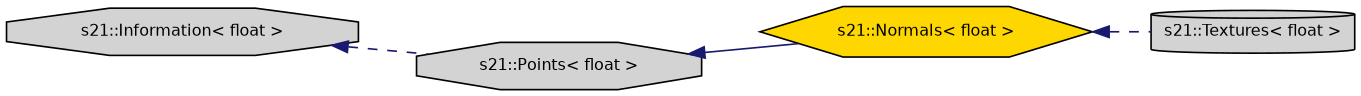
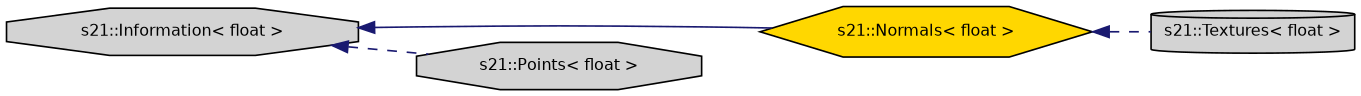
(752, 48) -> (573, 26)
